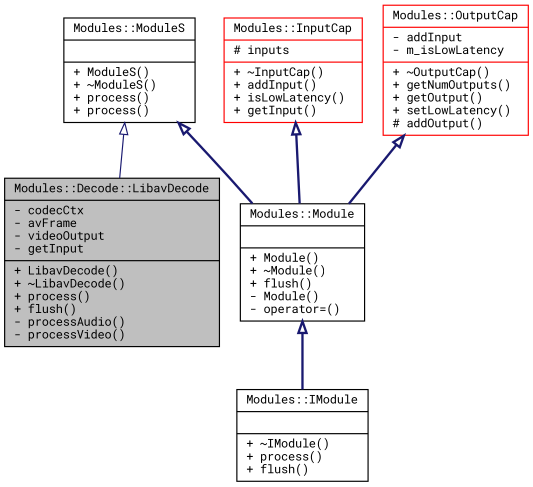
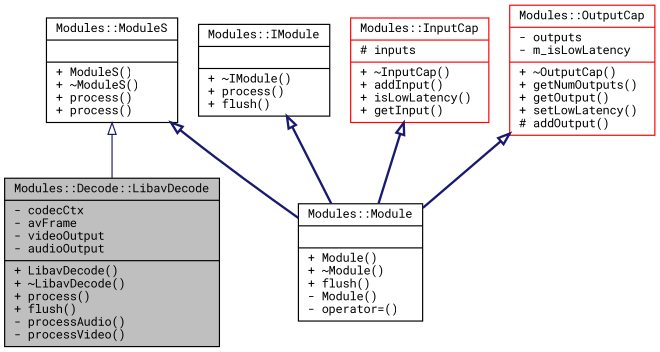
(428, 38) -> (551, 38)
(49, 249) -> (60, 249)
(302, 361) -> (312, 165)
